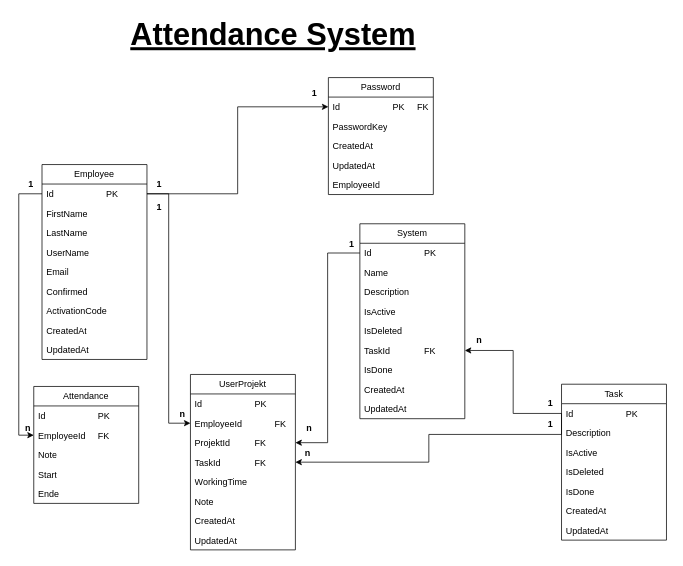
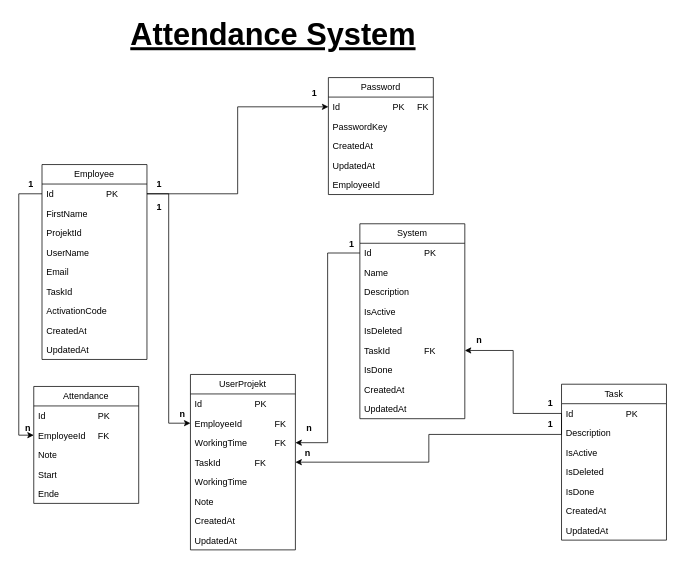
(66, 234) -> (69, 234)
(68, 292) -> (61, 292)
(227, 444) -> (230, 444)
